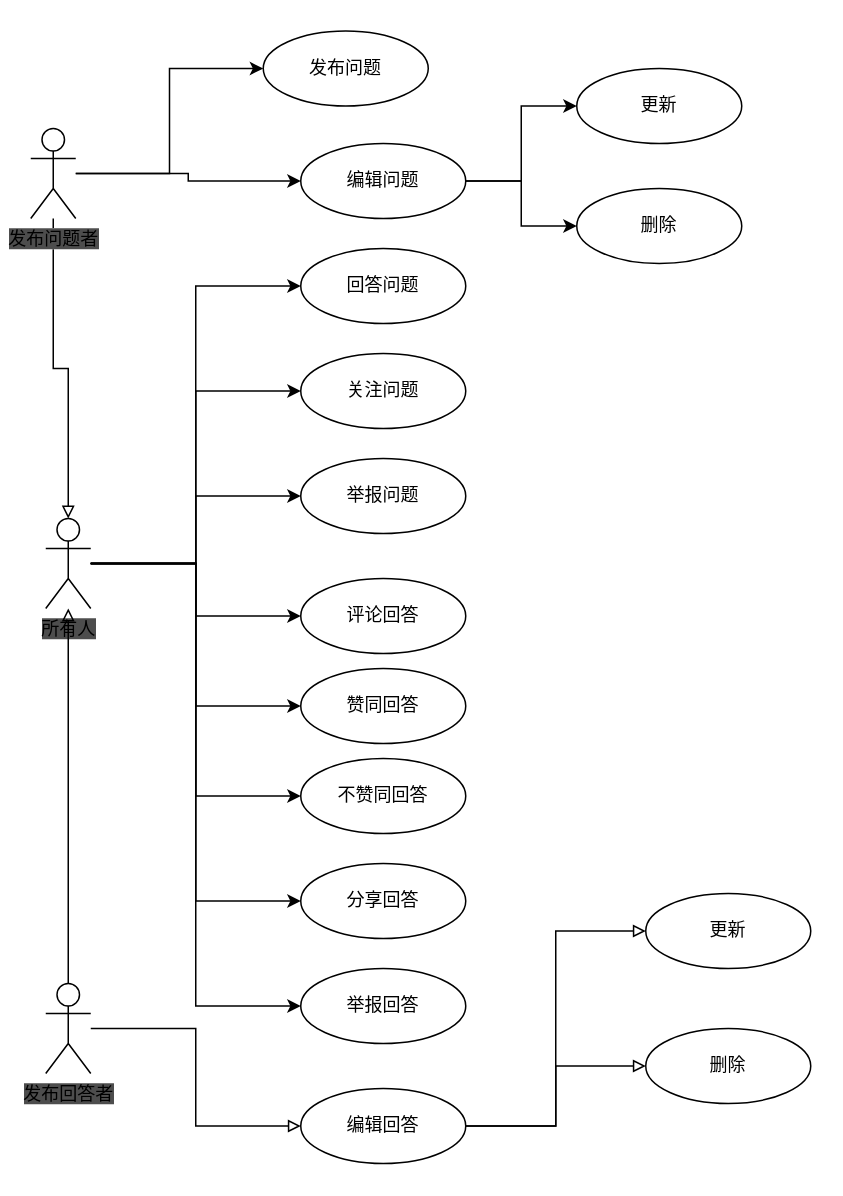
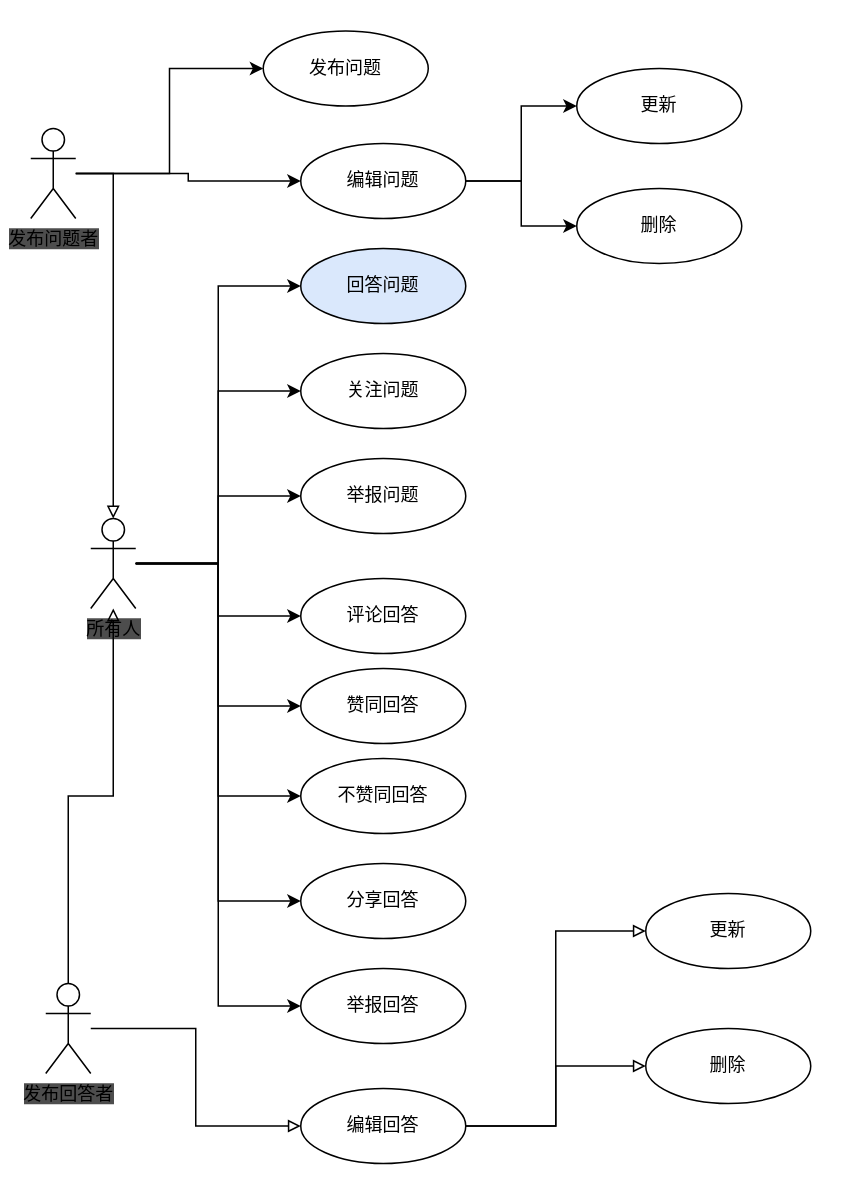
(383, 286) -> (383, 286)
(68, 563) -> (113, 563)
